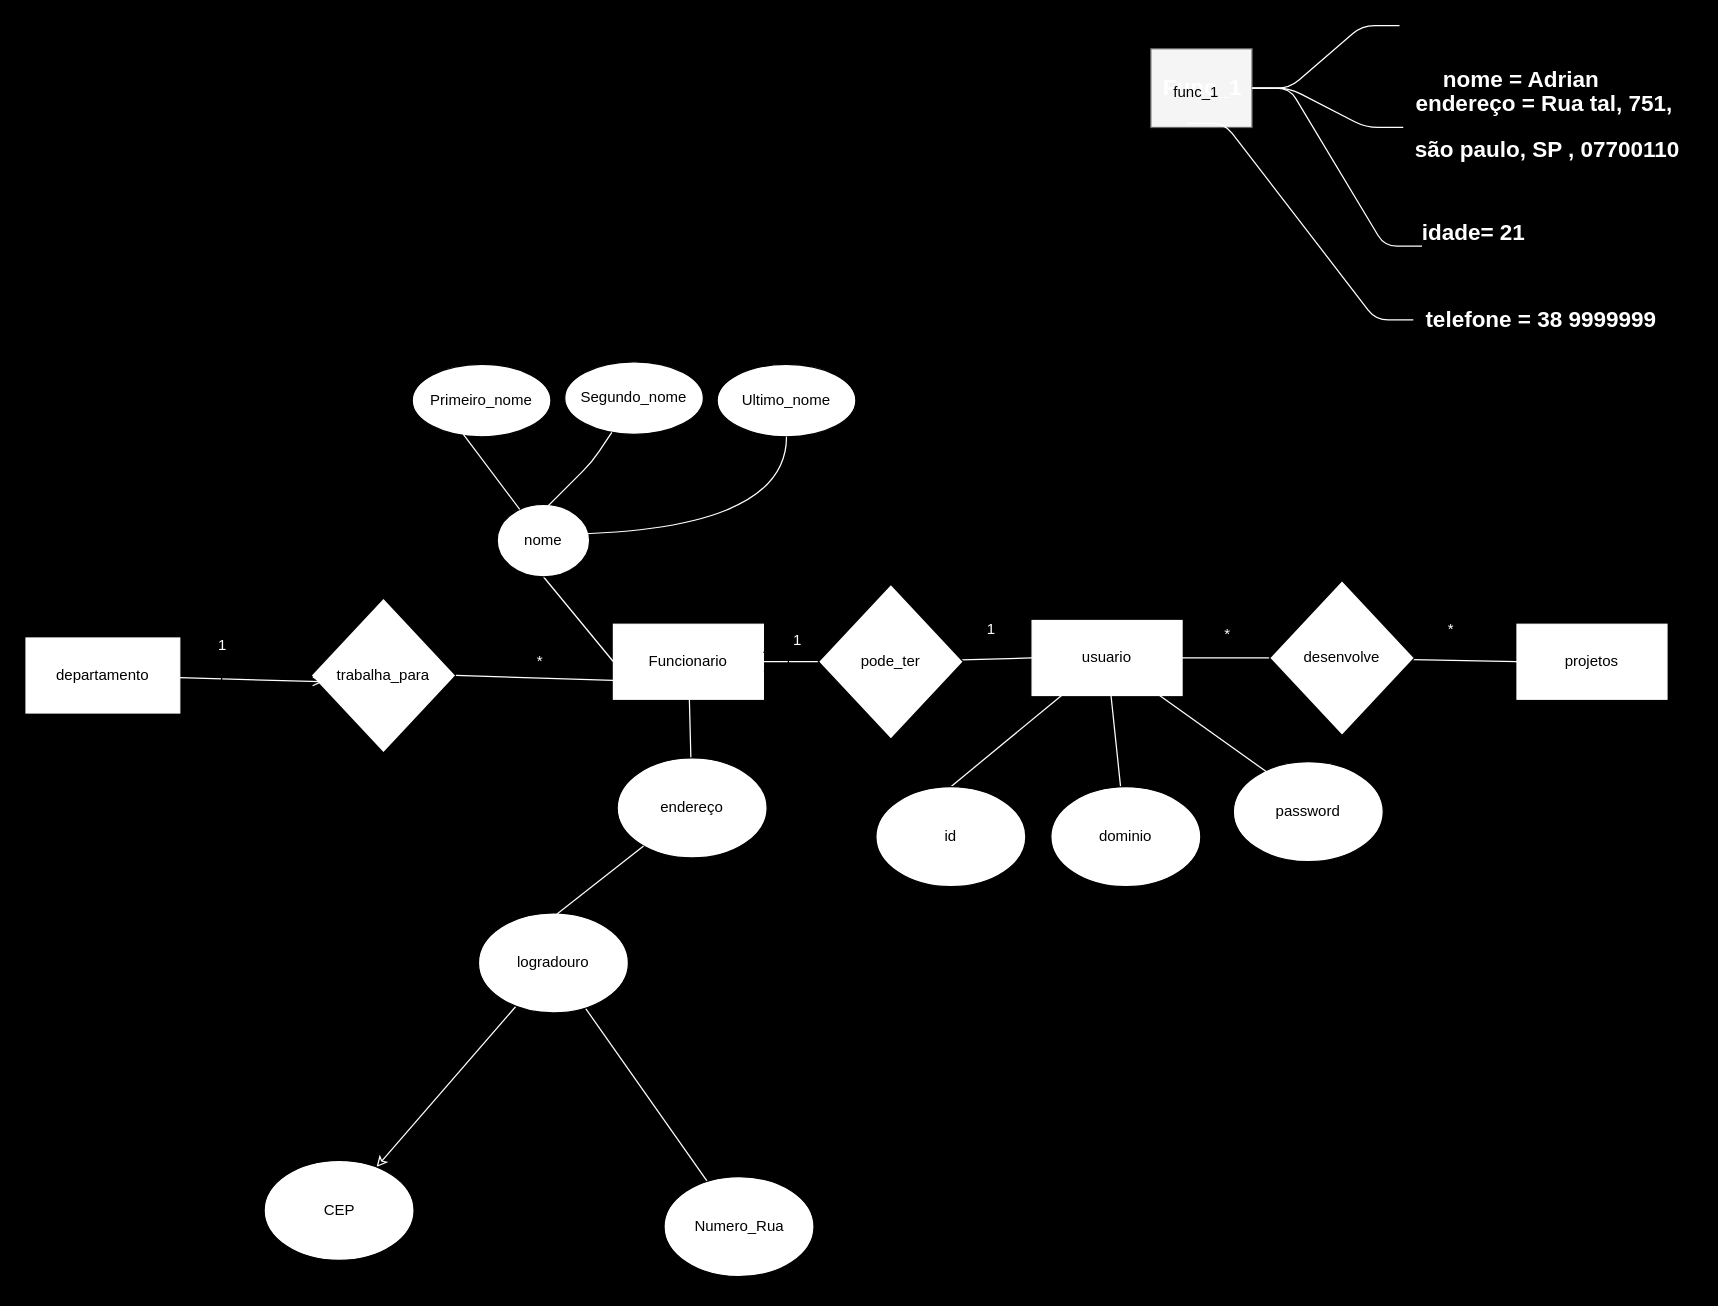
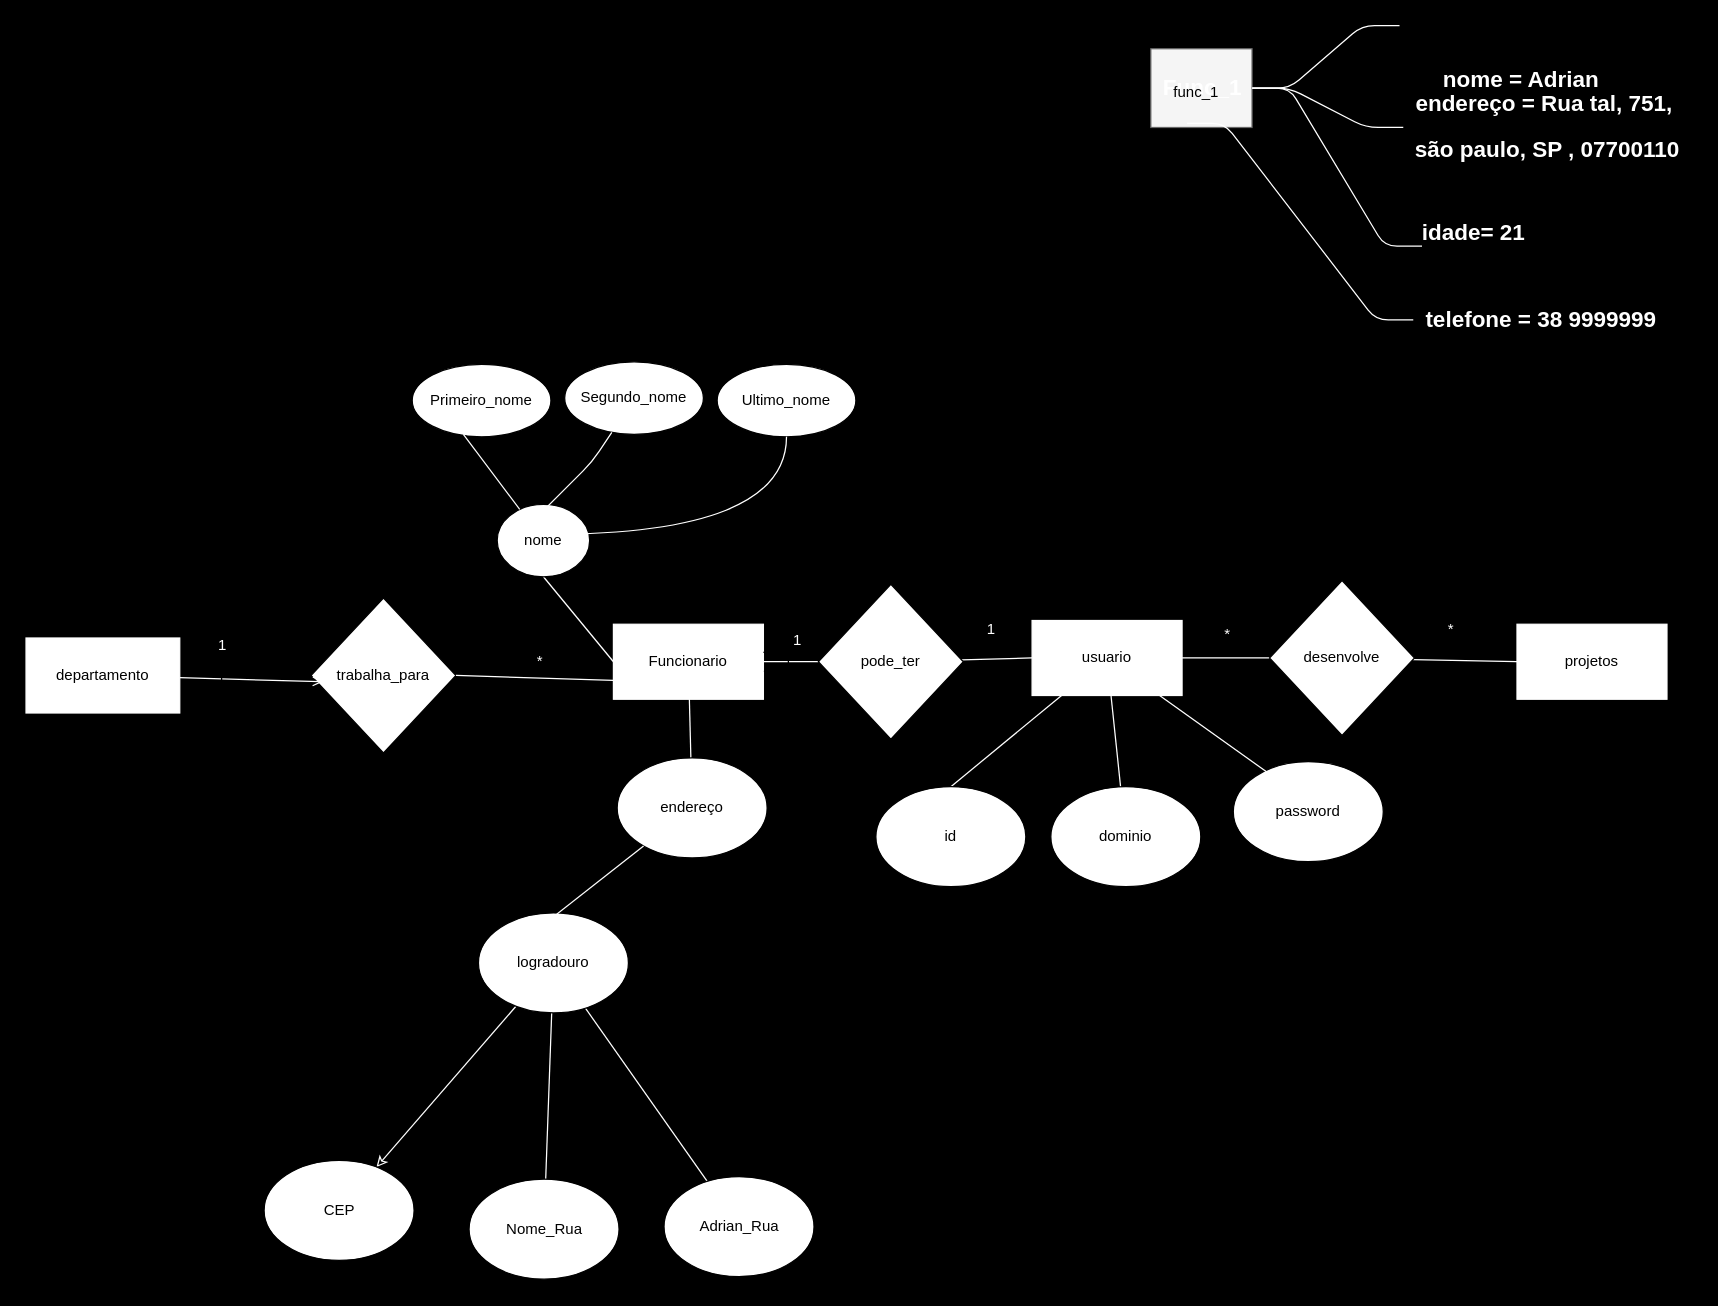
none -> (548, 1096)
(739, 1227) -> (739, 1227)
none -> (544, 1229)
